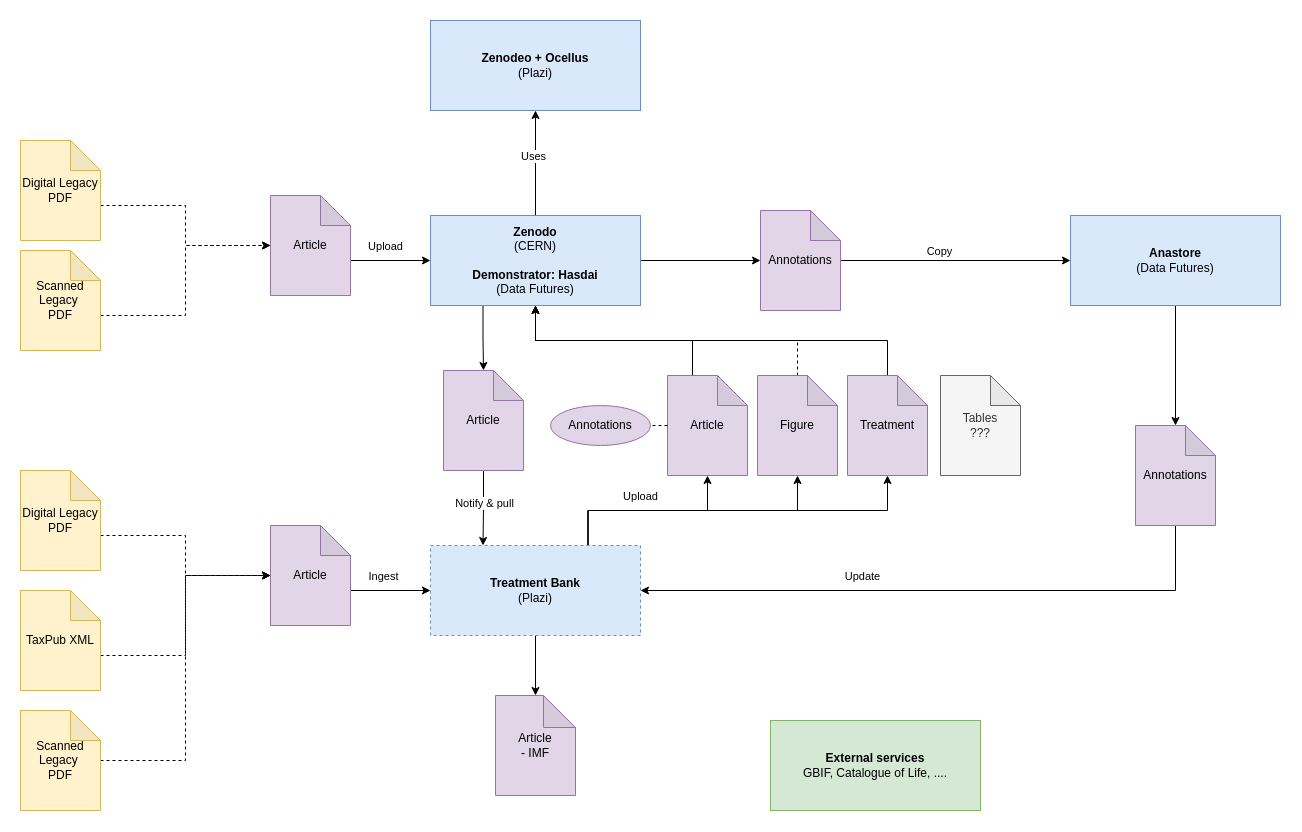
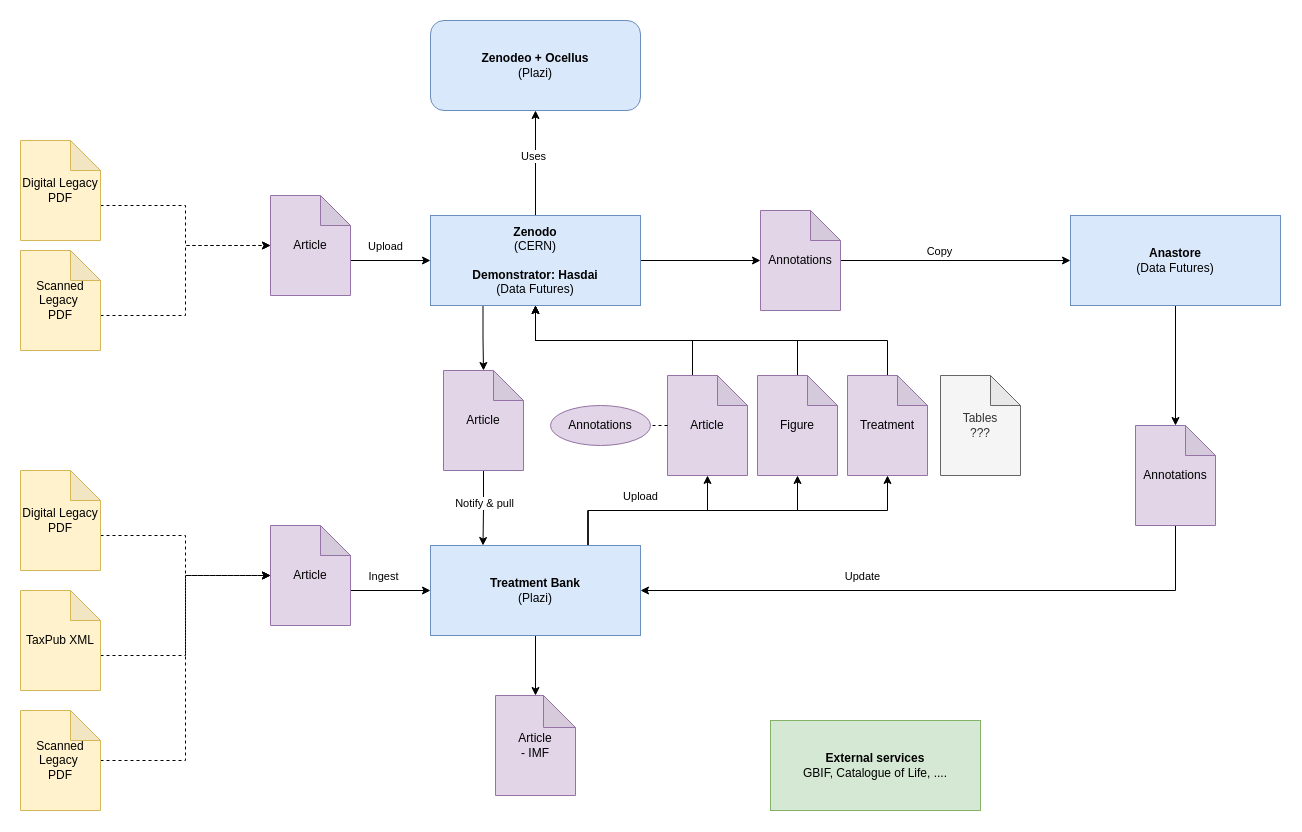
(536, 66) -> (536, 66)
(798, 359) -> (798, 359)
(536, 591) -> (536, 591)
